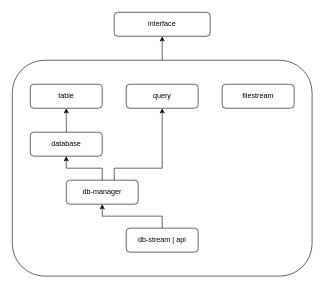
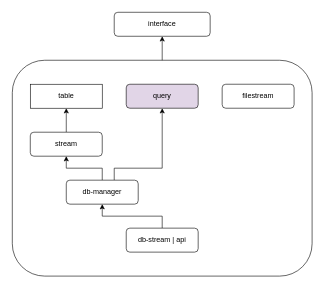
(66, 96) -> (66, 96)
(162, 96) -> (162, 96)
(66, 144) -> (66, 144)
